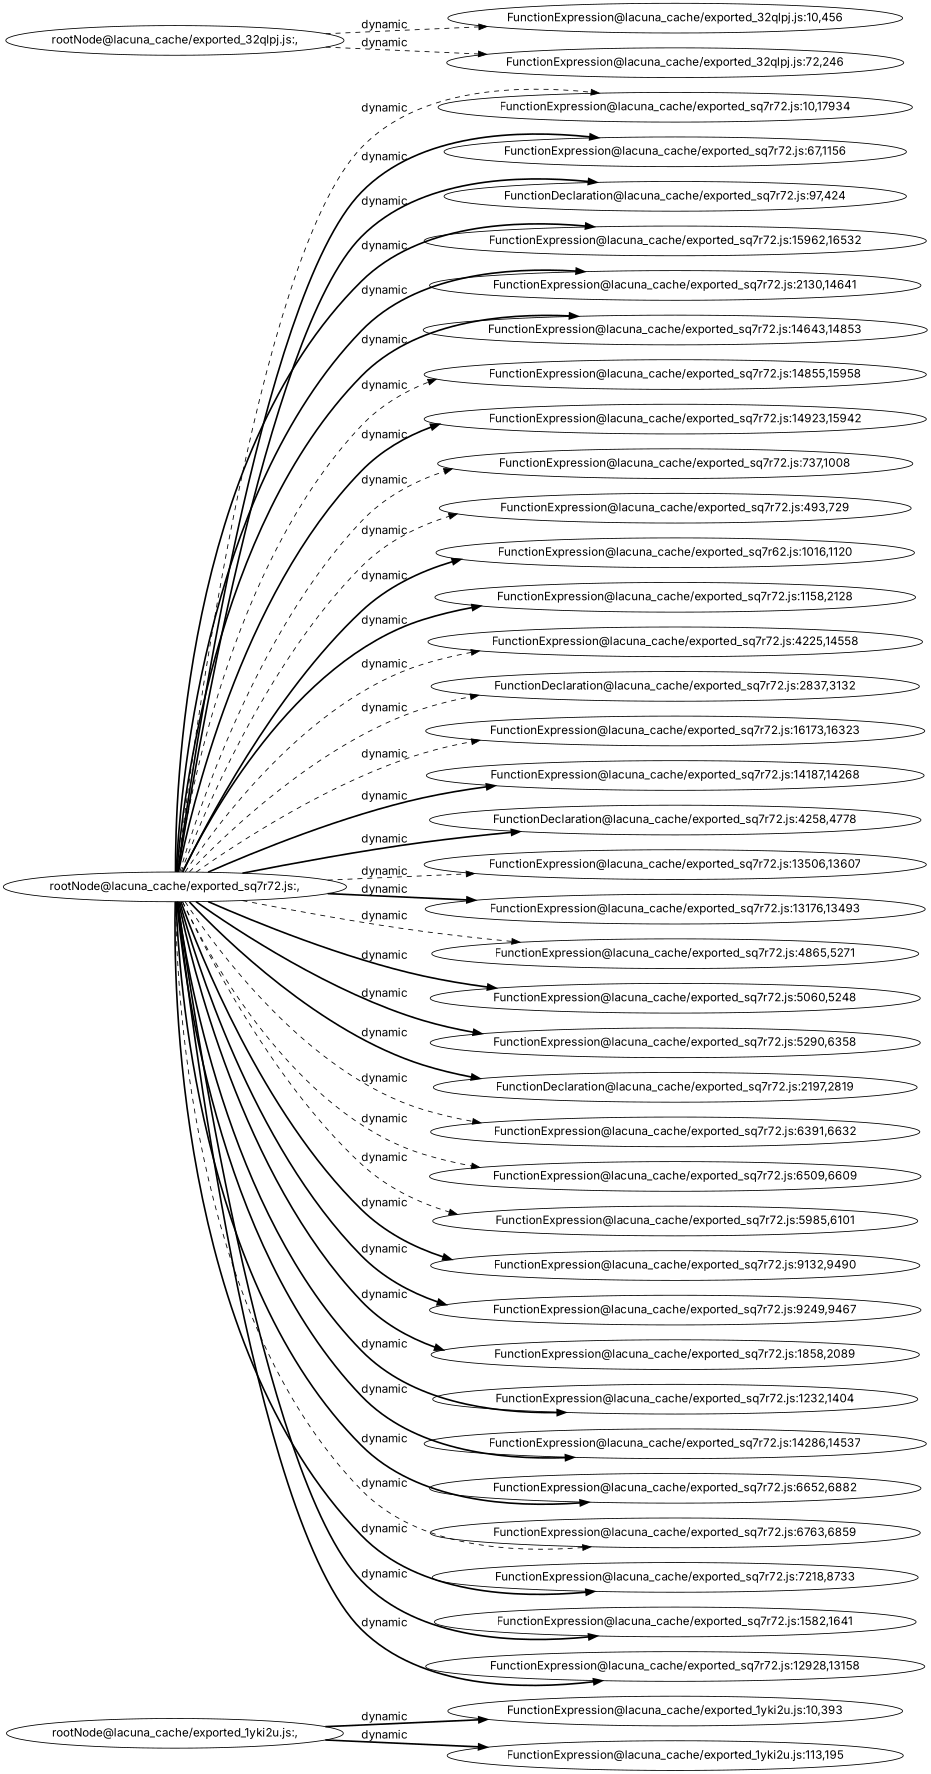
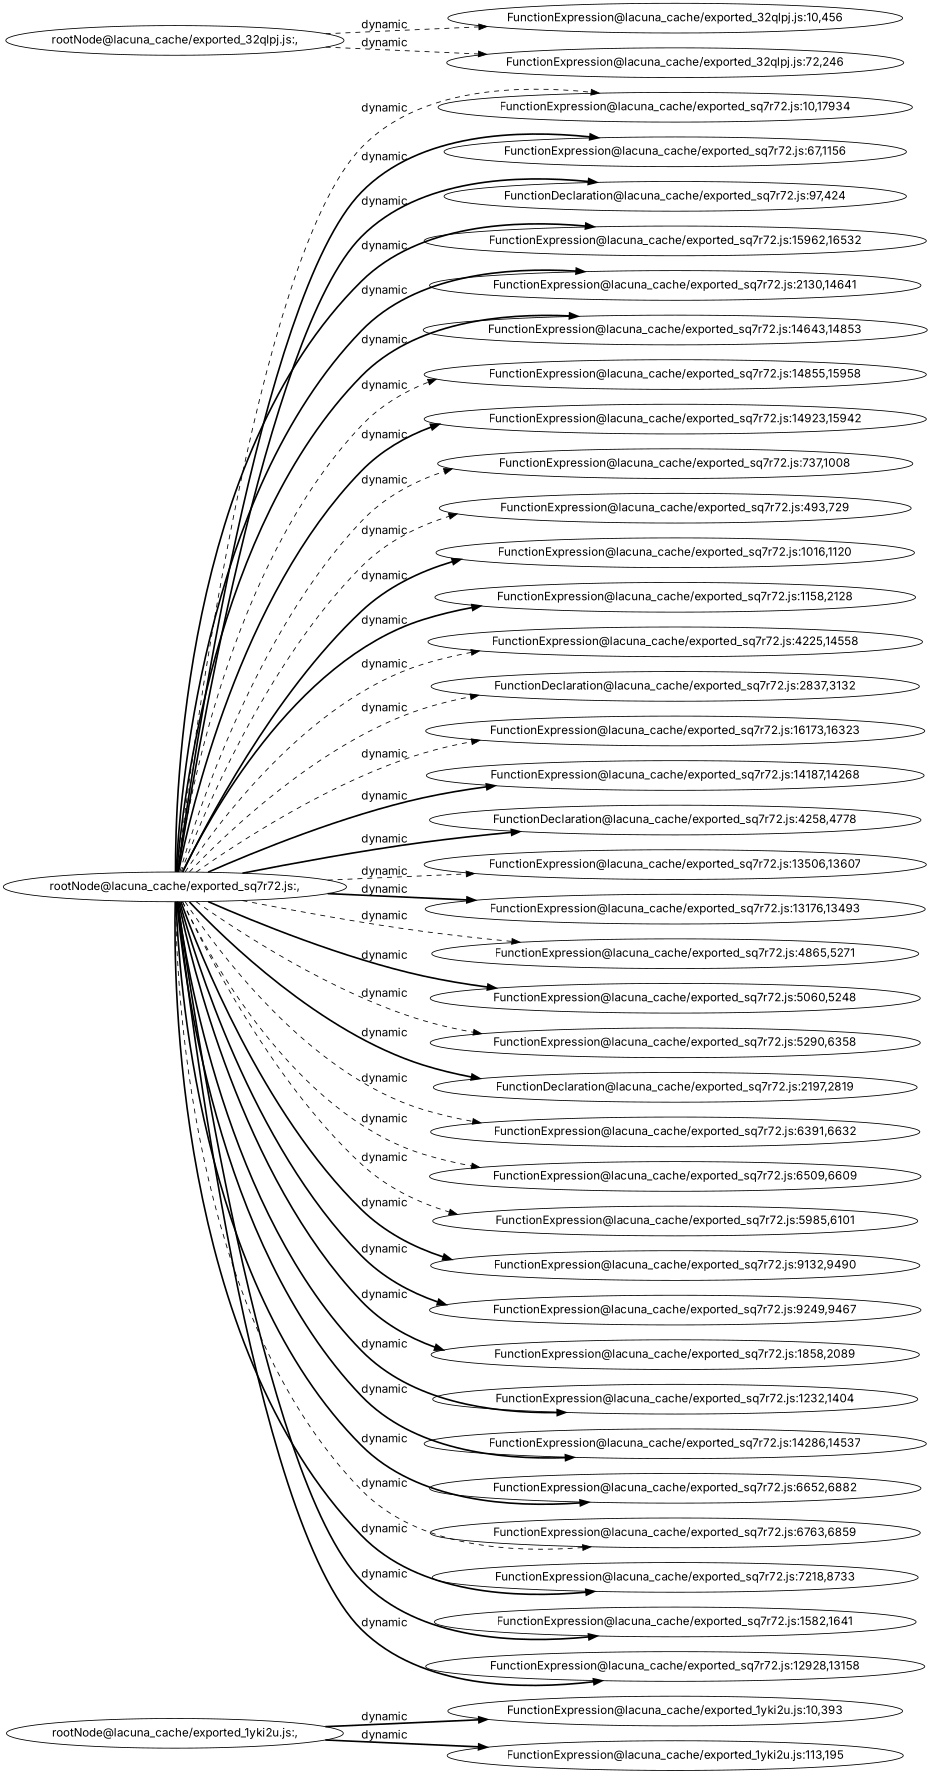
(675, 553) -> (675, 553)
(328, 982) -> (328, 982)
